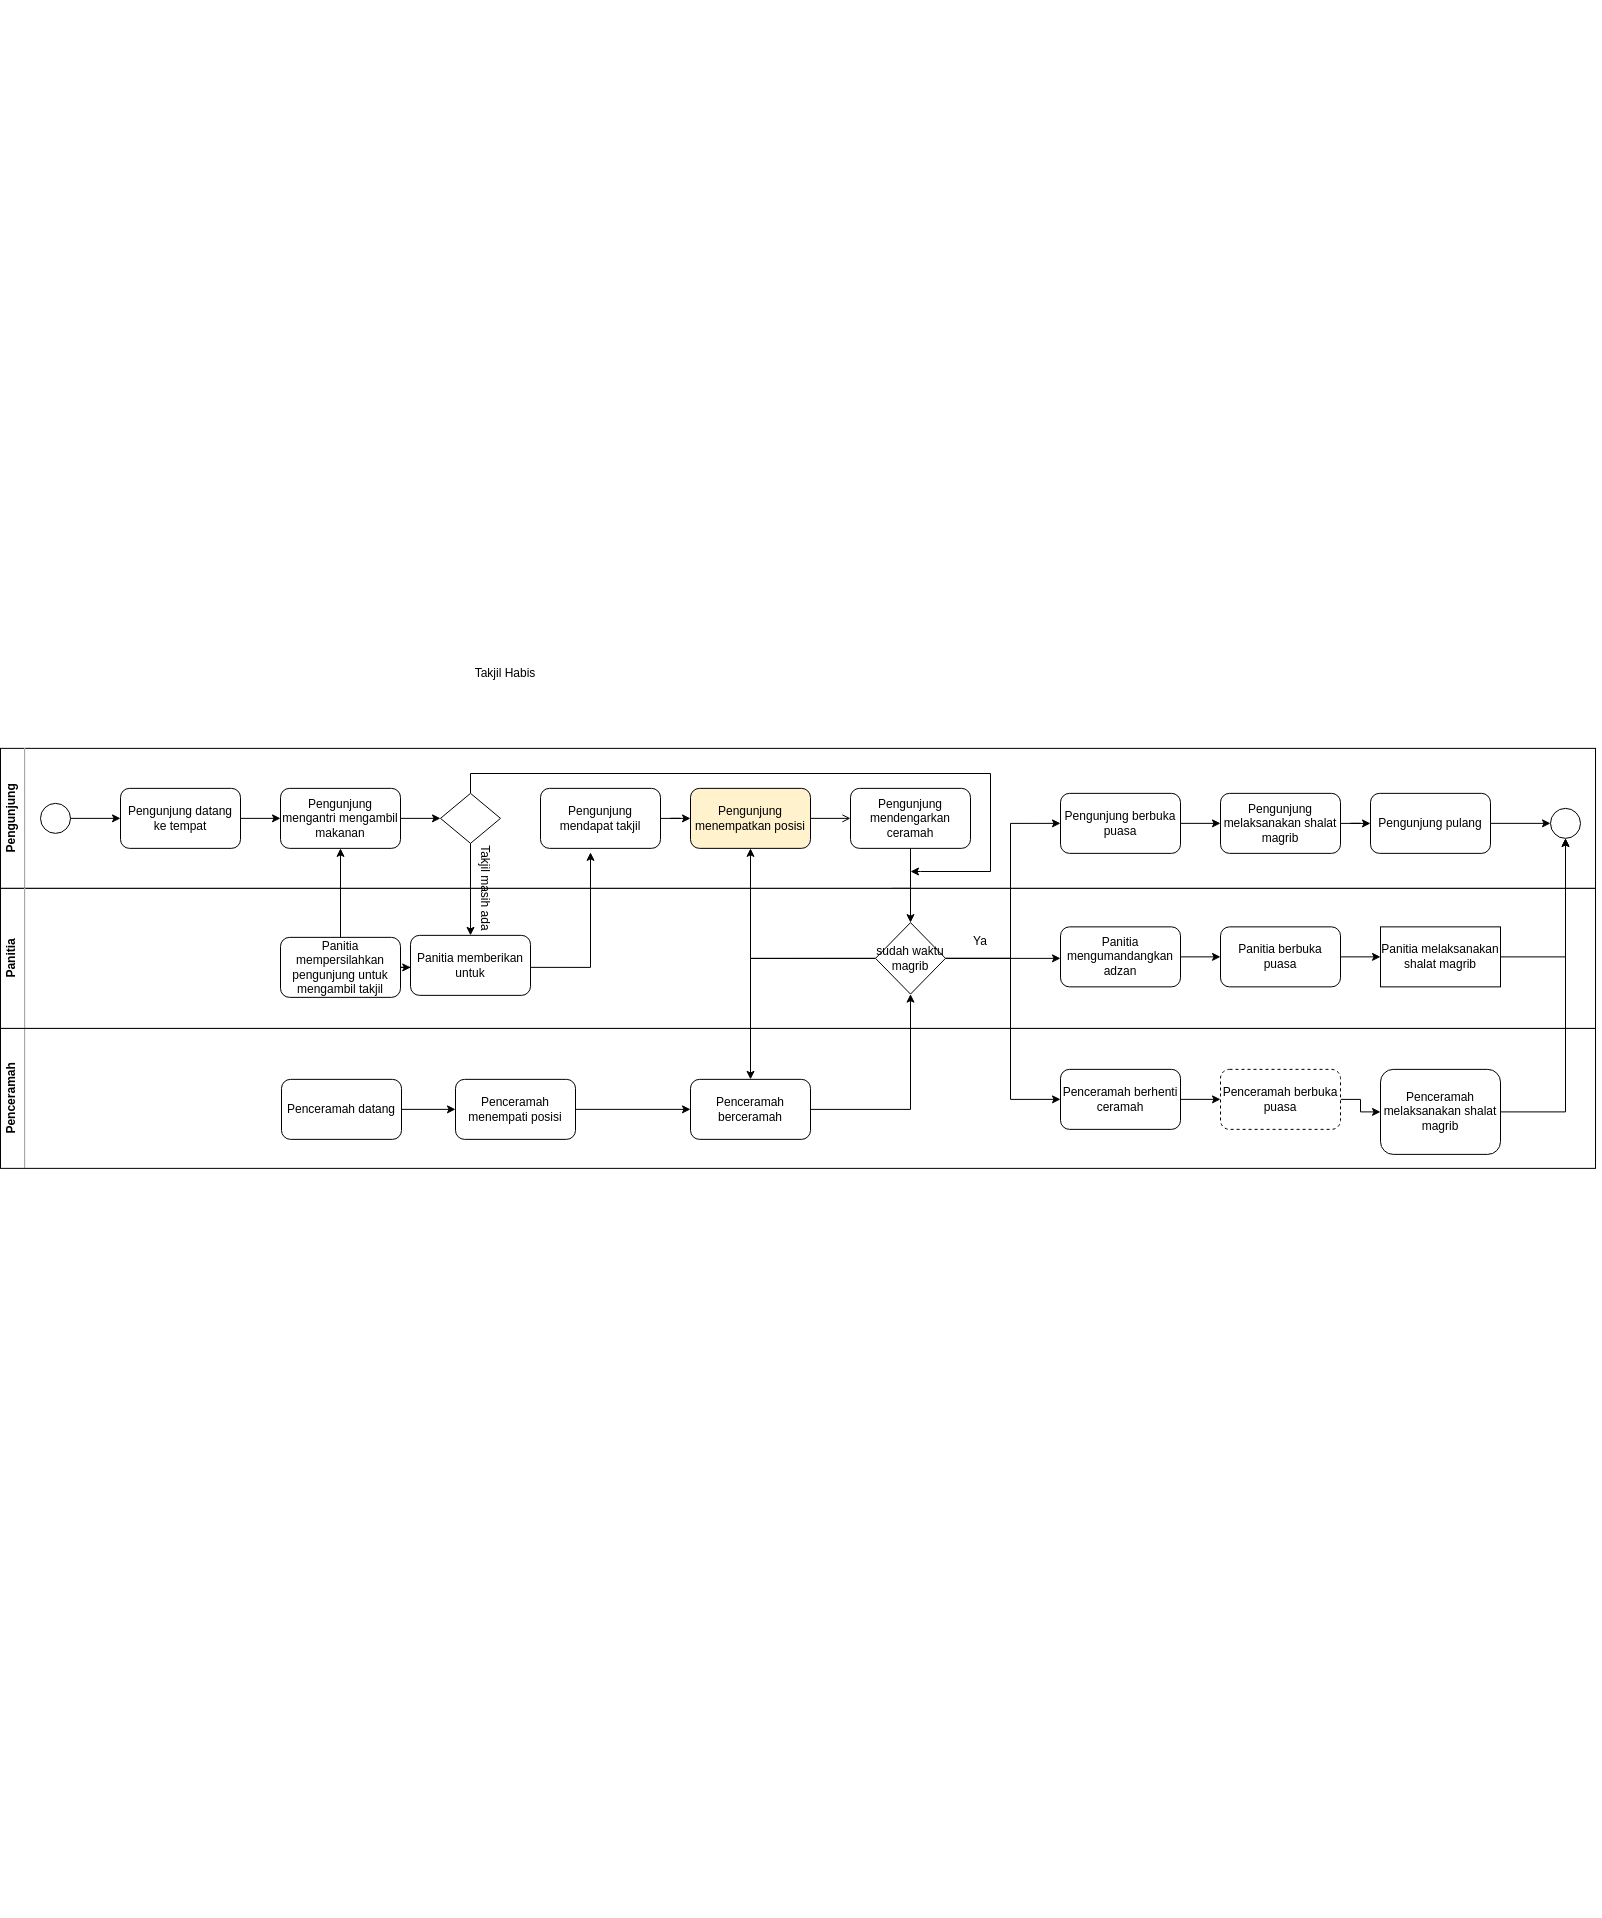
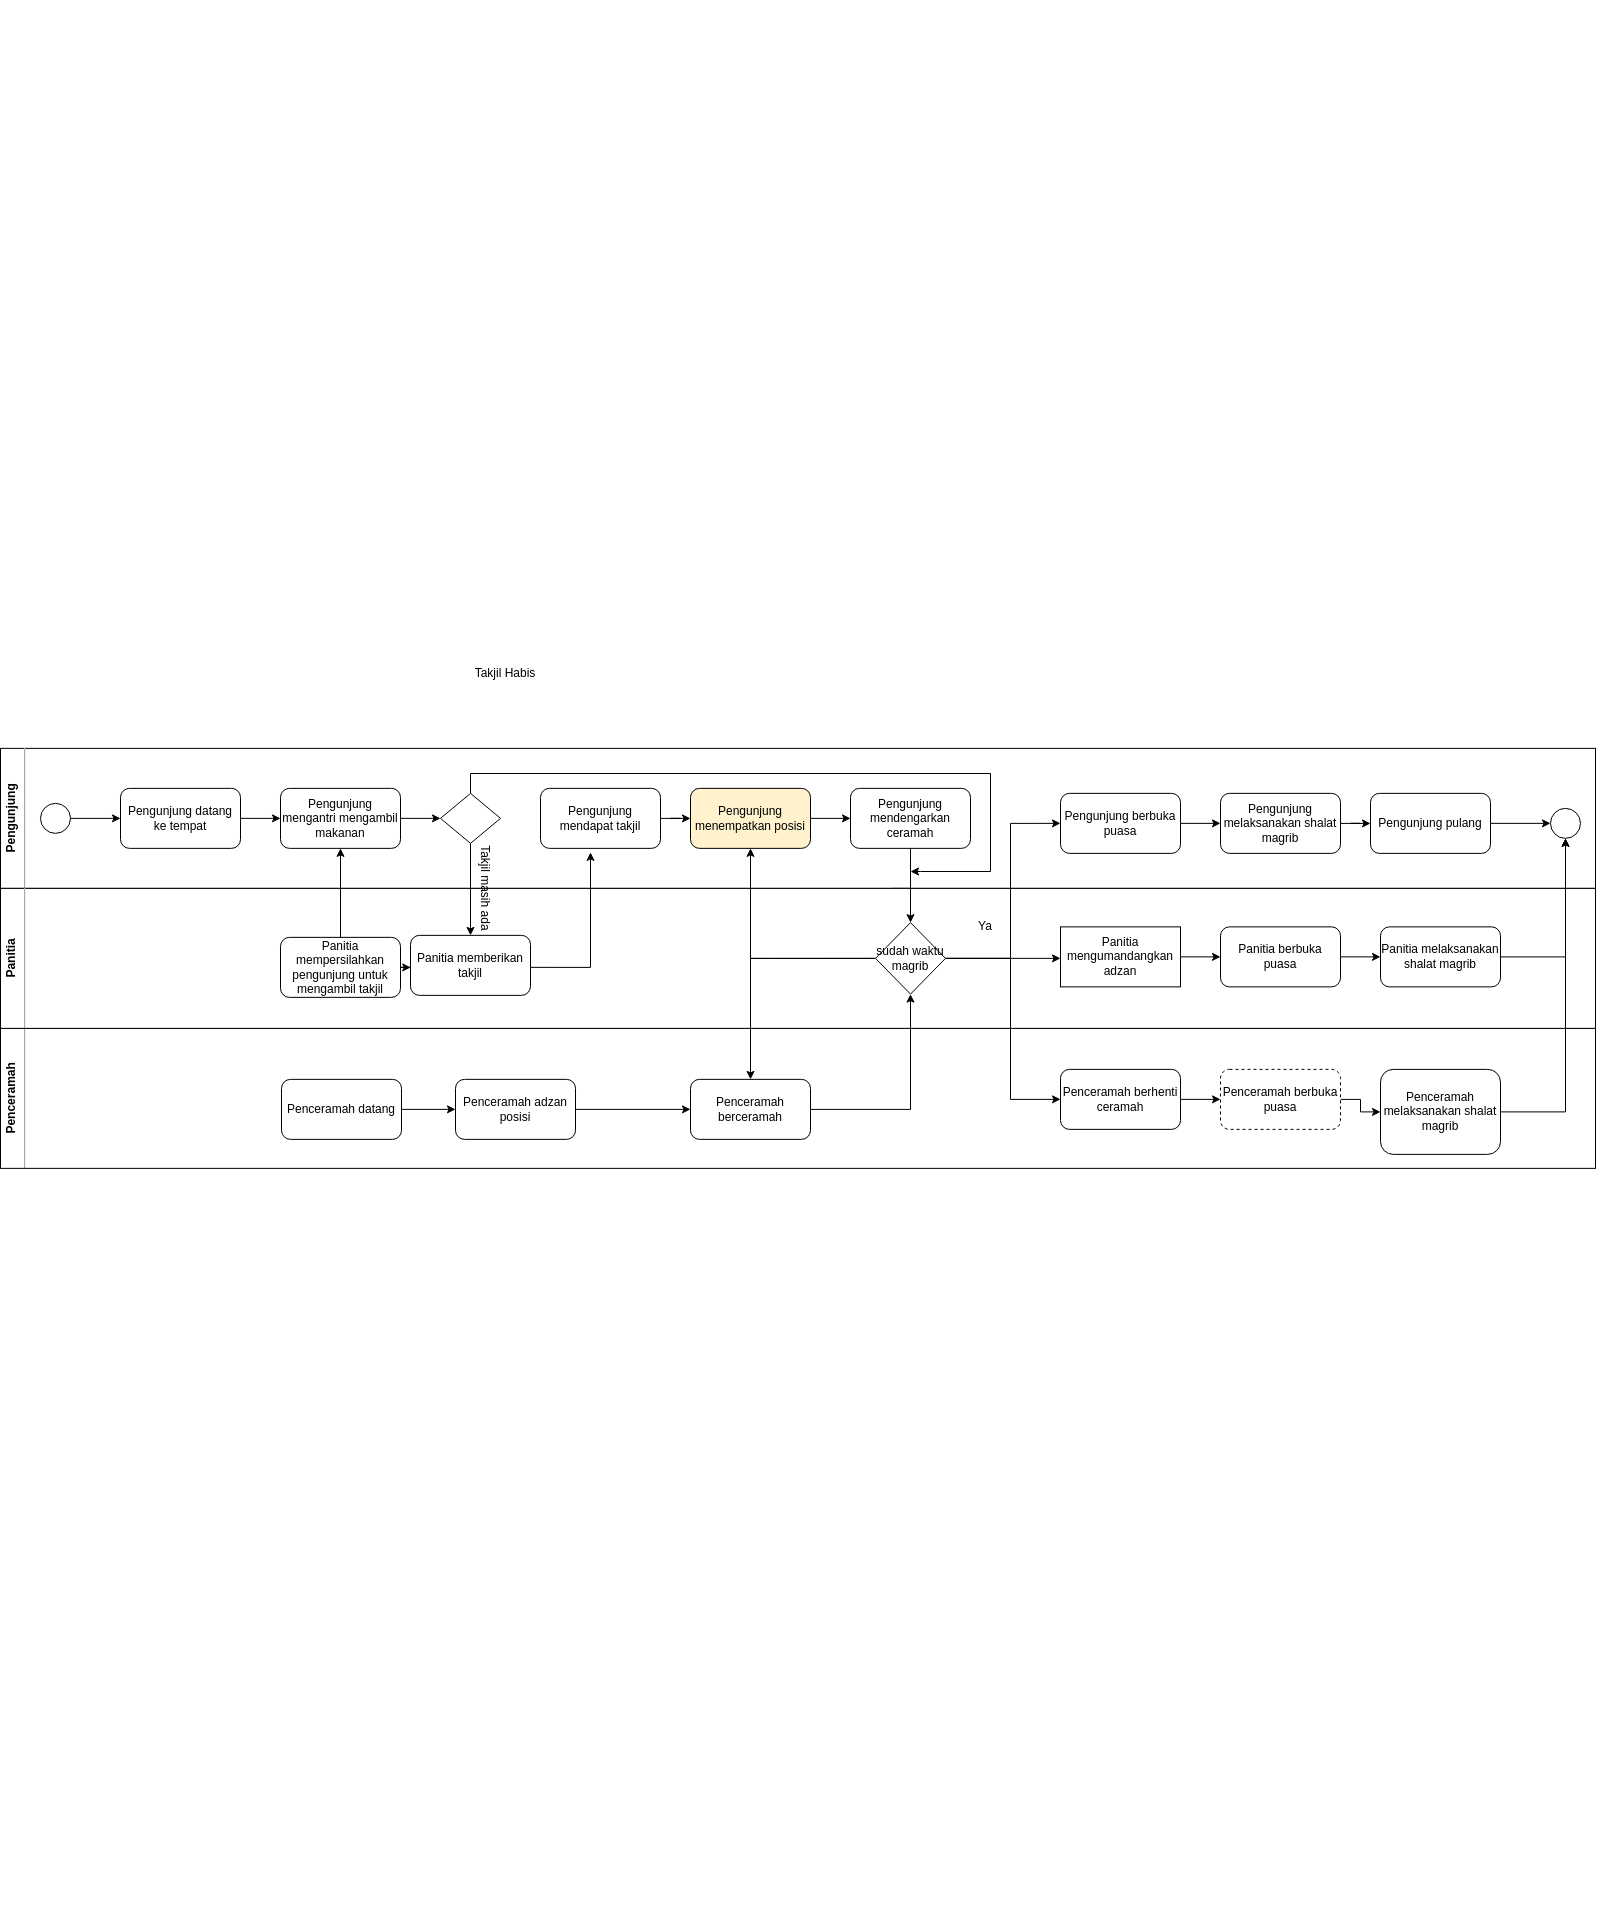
(844, 818) -> (842, 818)
(981, 942) -> (986, 927)
(1121, 957) -> (1121, 957)
(1441, 957) -> (1441, 957)
(471, 966) -> (471, 966)
(516, 1110) -> (516, 1110)
